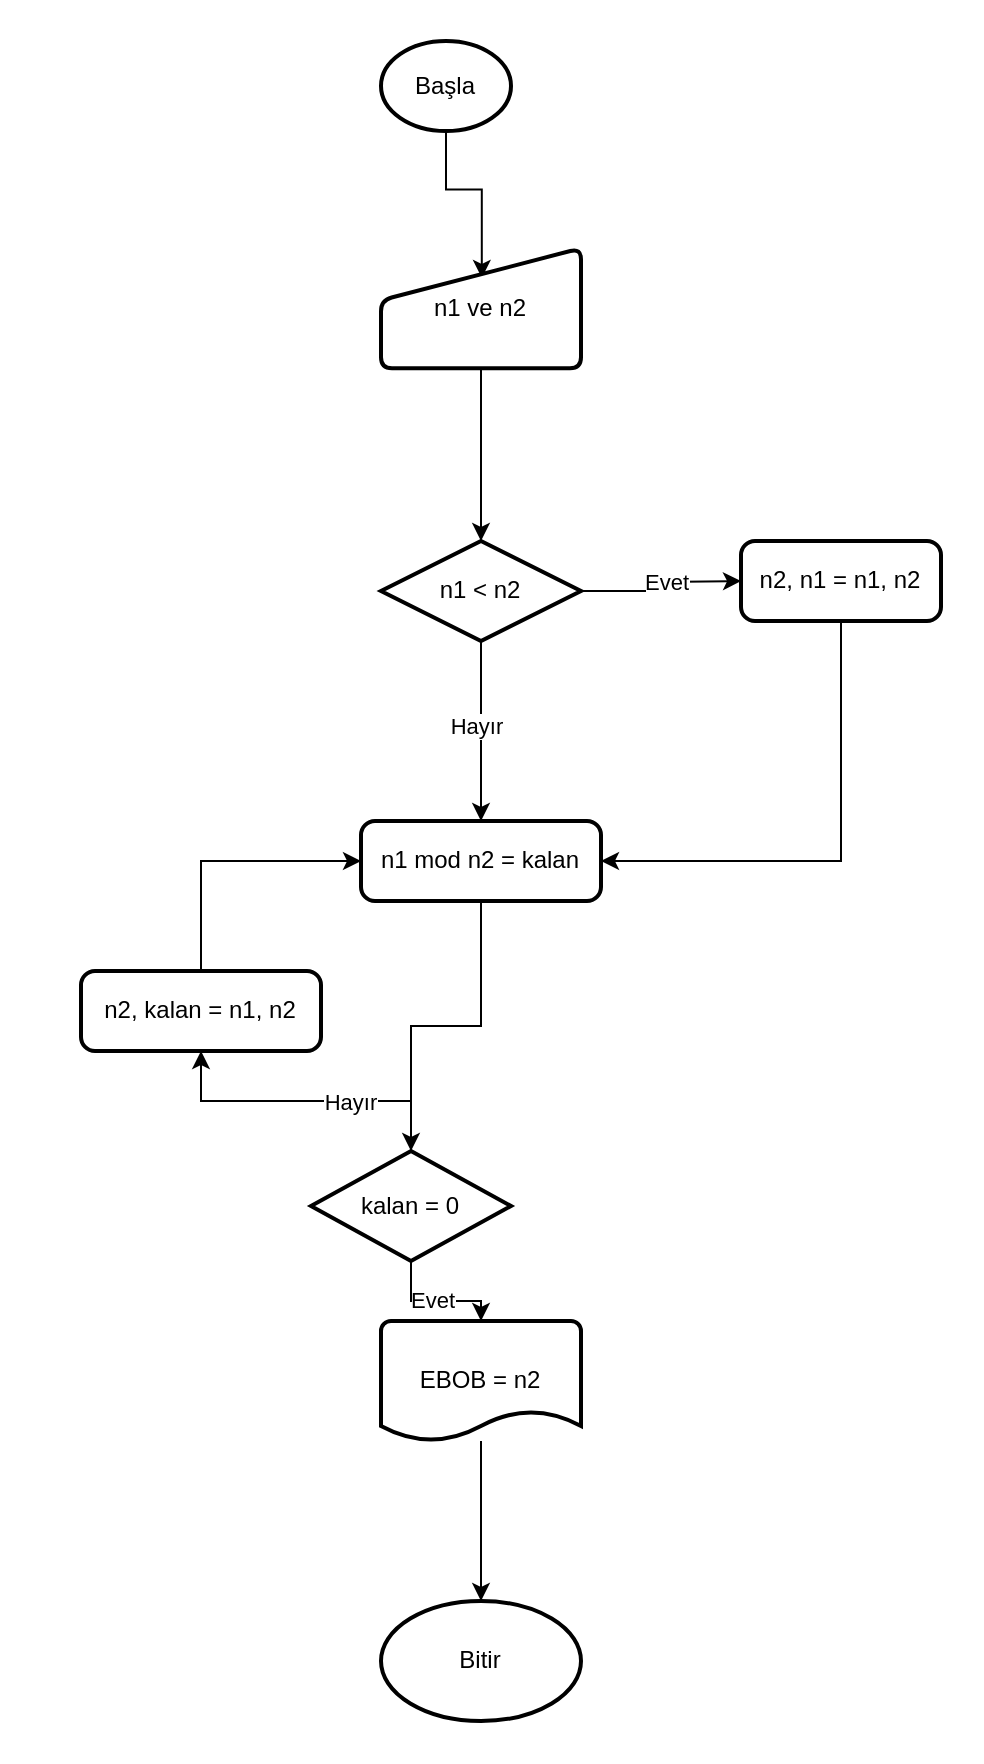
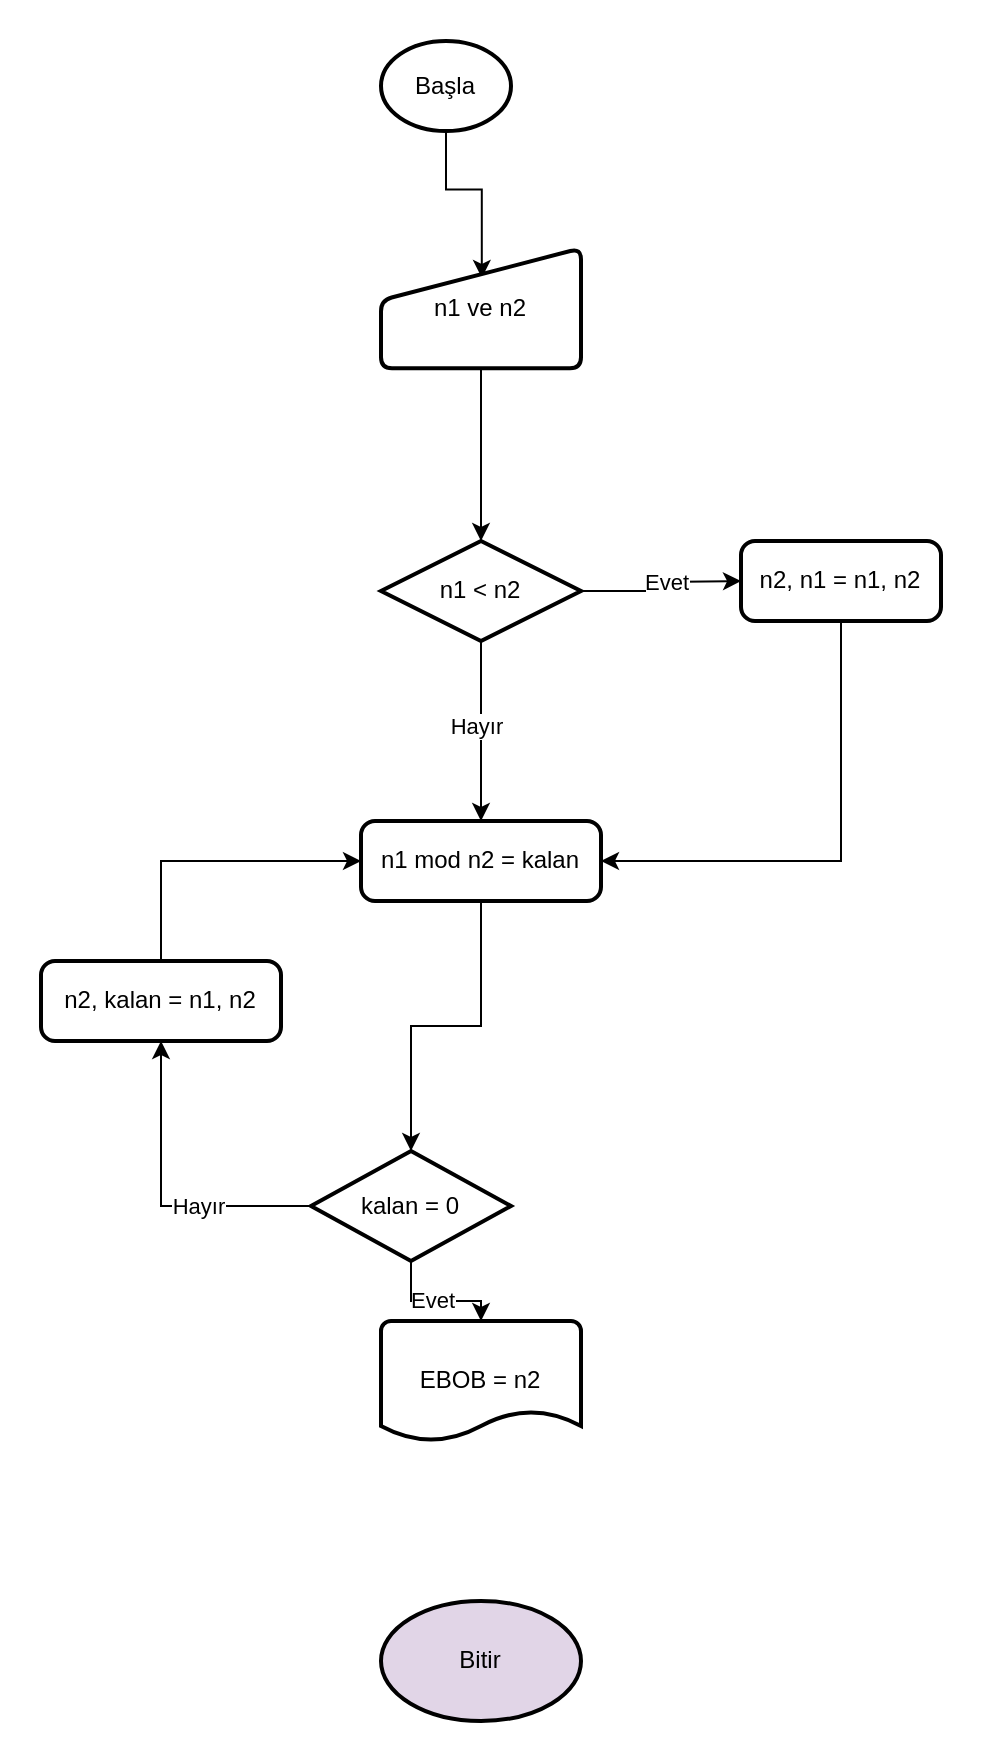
(201, 1011) -> (161, 1001)
(481, 1514) -> none
(481, 1661) -> (481, 1661)
